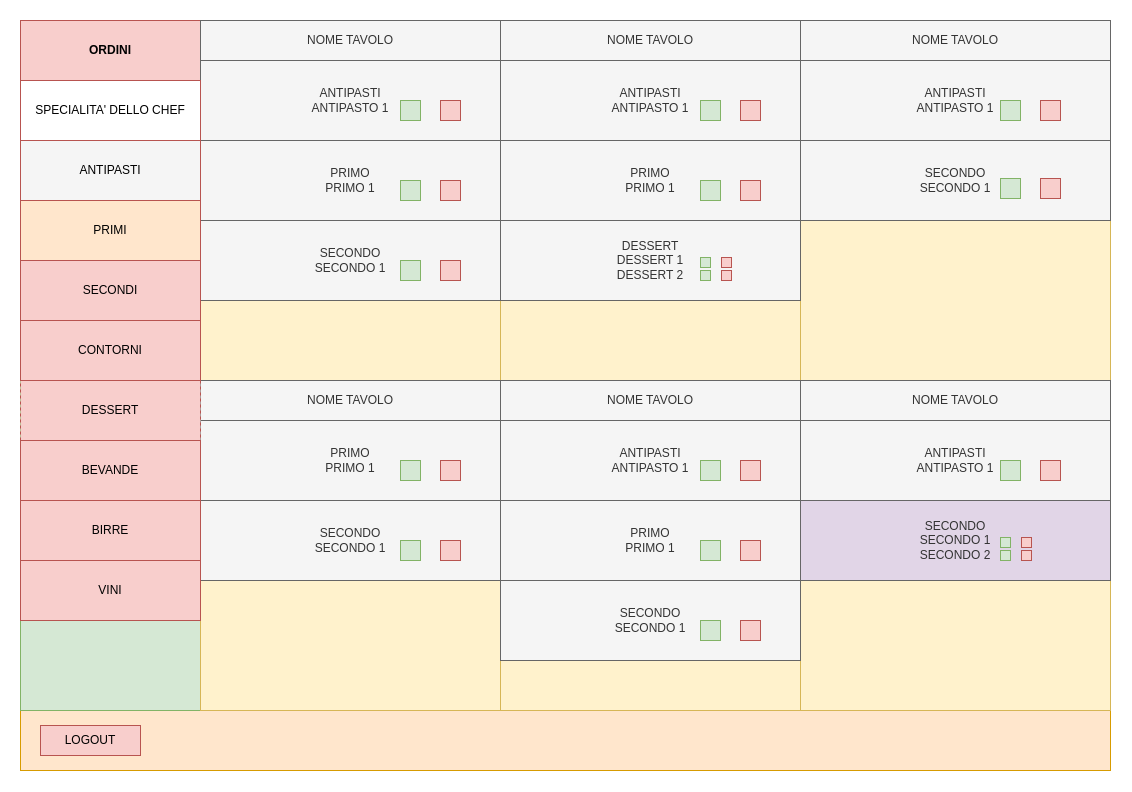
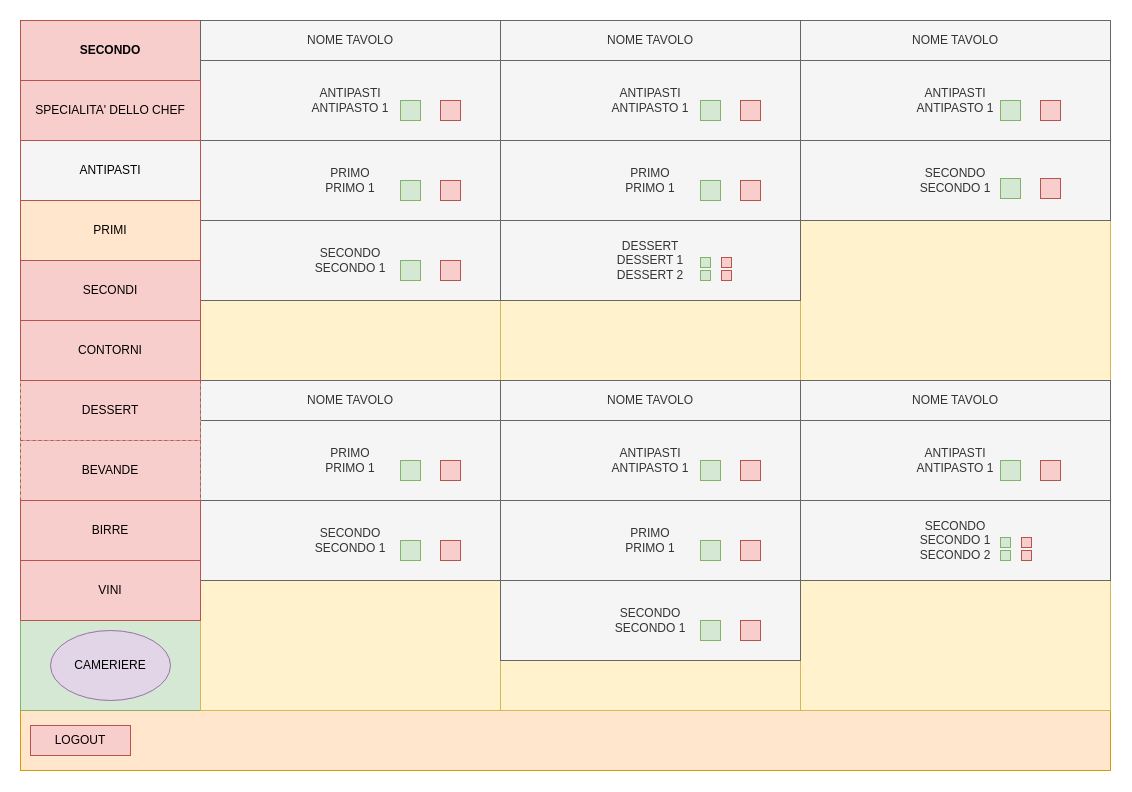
(111, 51) -> (111, 51)
(111, 111) -> (111, 111)
(111, 471) -> (111, 471)
(956, 541) -> (956, 541)
none -> (111, 666)
(91, 741) -> (81, 741)
